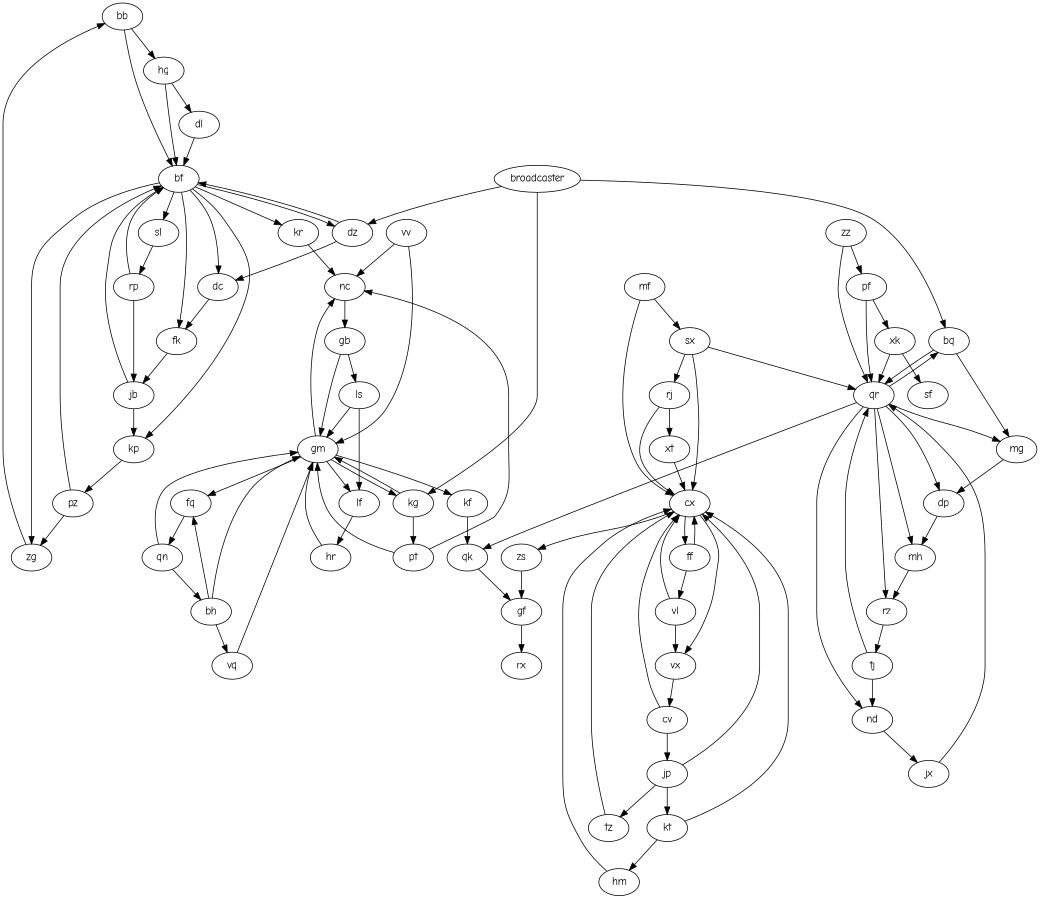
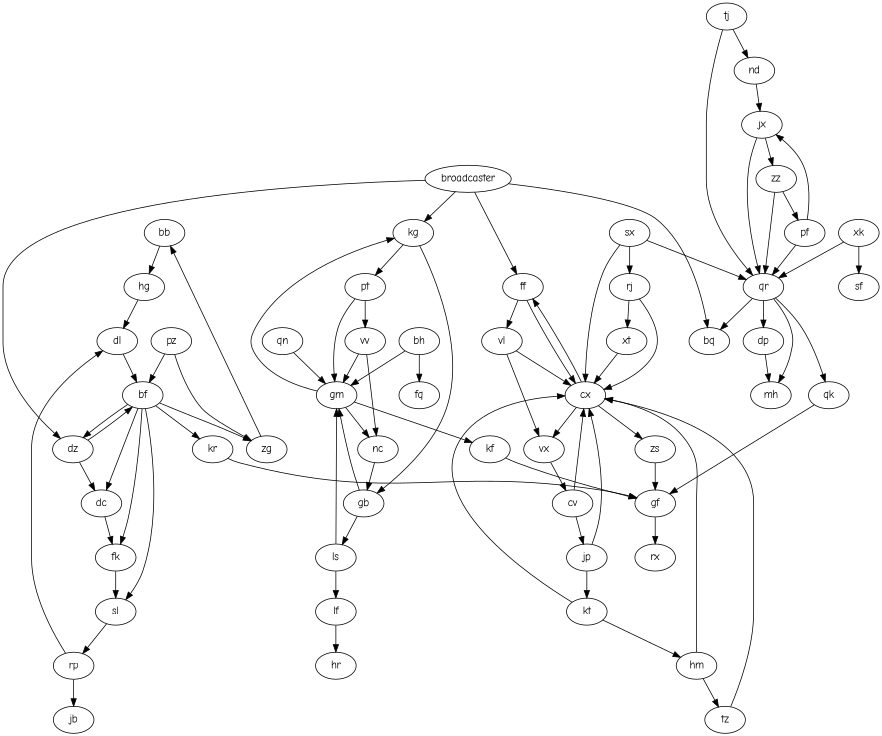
(141, 96) -> none
(170, 121) -> none
none -> (768, 148)
(129, 228) -> (32, 496)
none -> (494, 230)
(319, 257) -> (428, 482)
(106, 279) -> none
(645, 287) -> none
(879, 311) -> (806, 175)
(914, 363) -> none
(158, 365) -> (116, 581)
(509, 402) -> (365, 310)
(134, 449) -> none
(1017, 449) -> none
(336, 473) -> none
(258, 475) -> none
(371, 476) -> (452, 376)
(306, 509) -> none
(467, 525) -> (567, 479)
(178, 527) -> none
(817, 553) -> none
(184, 582) -> none
(887, 612) -> none
(232, 666) -> none
(641, 798) -> (709, 689)
